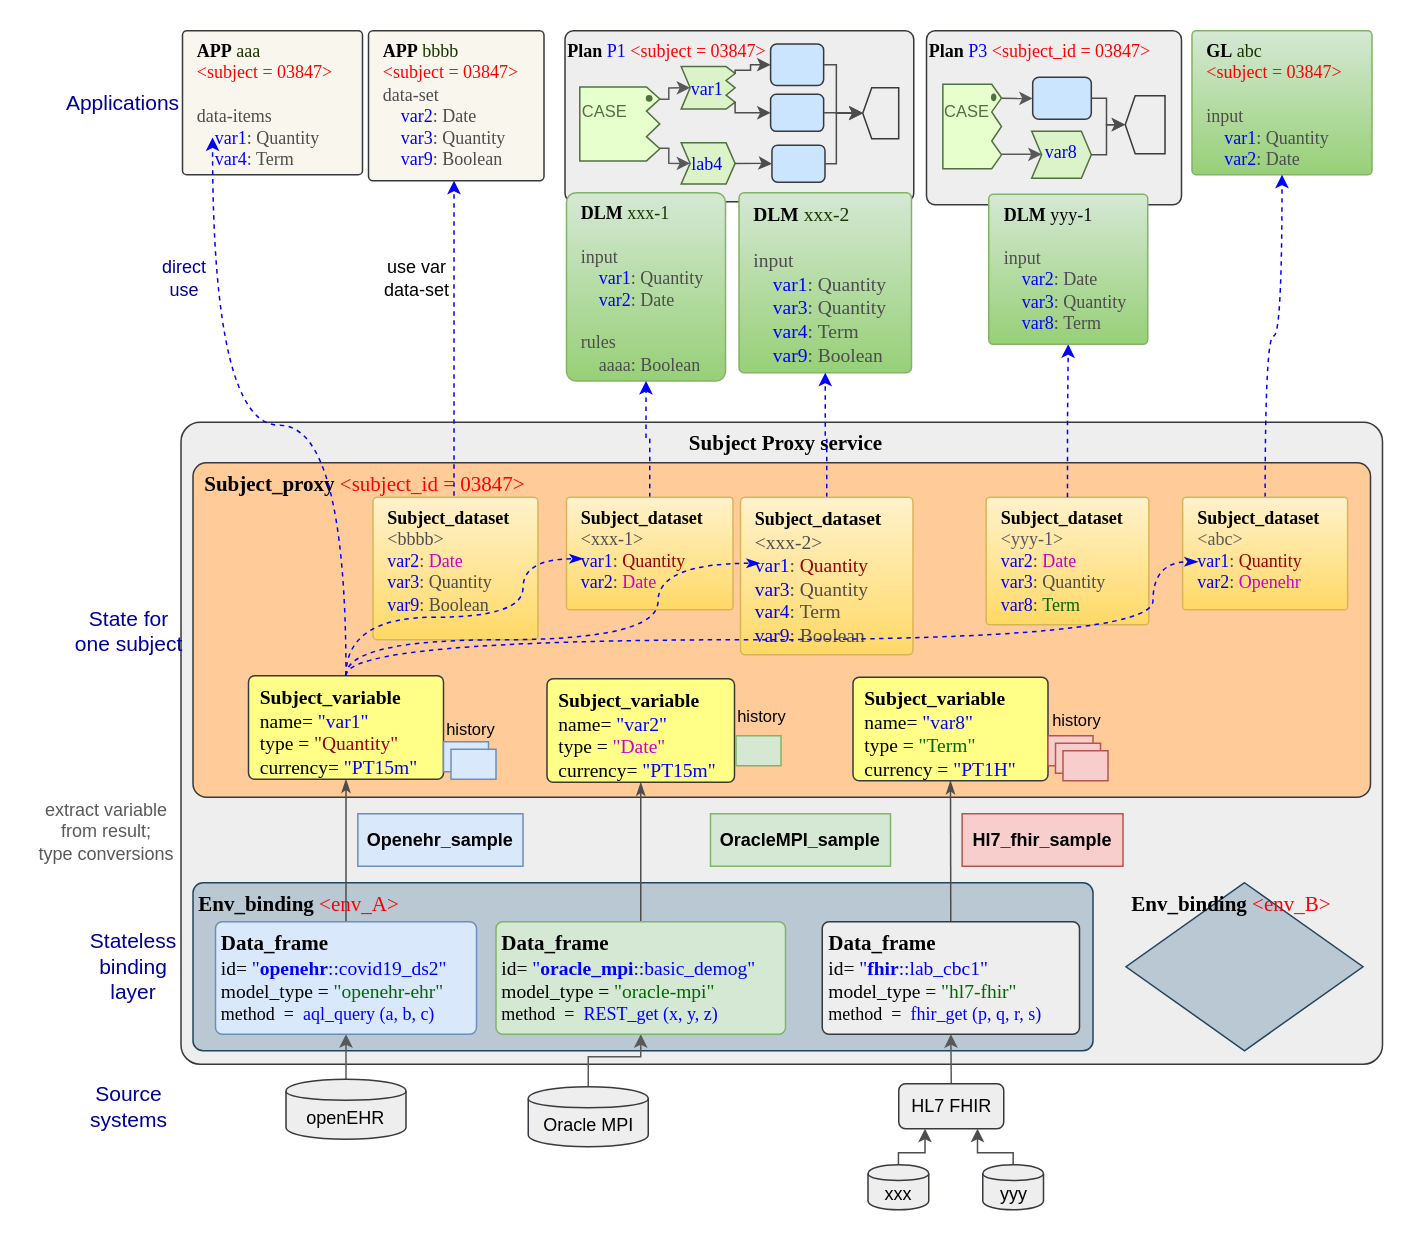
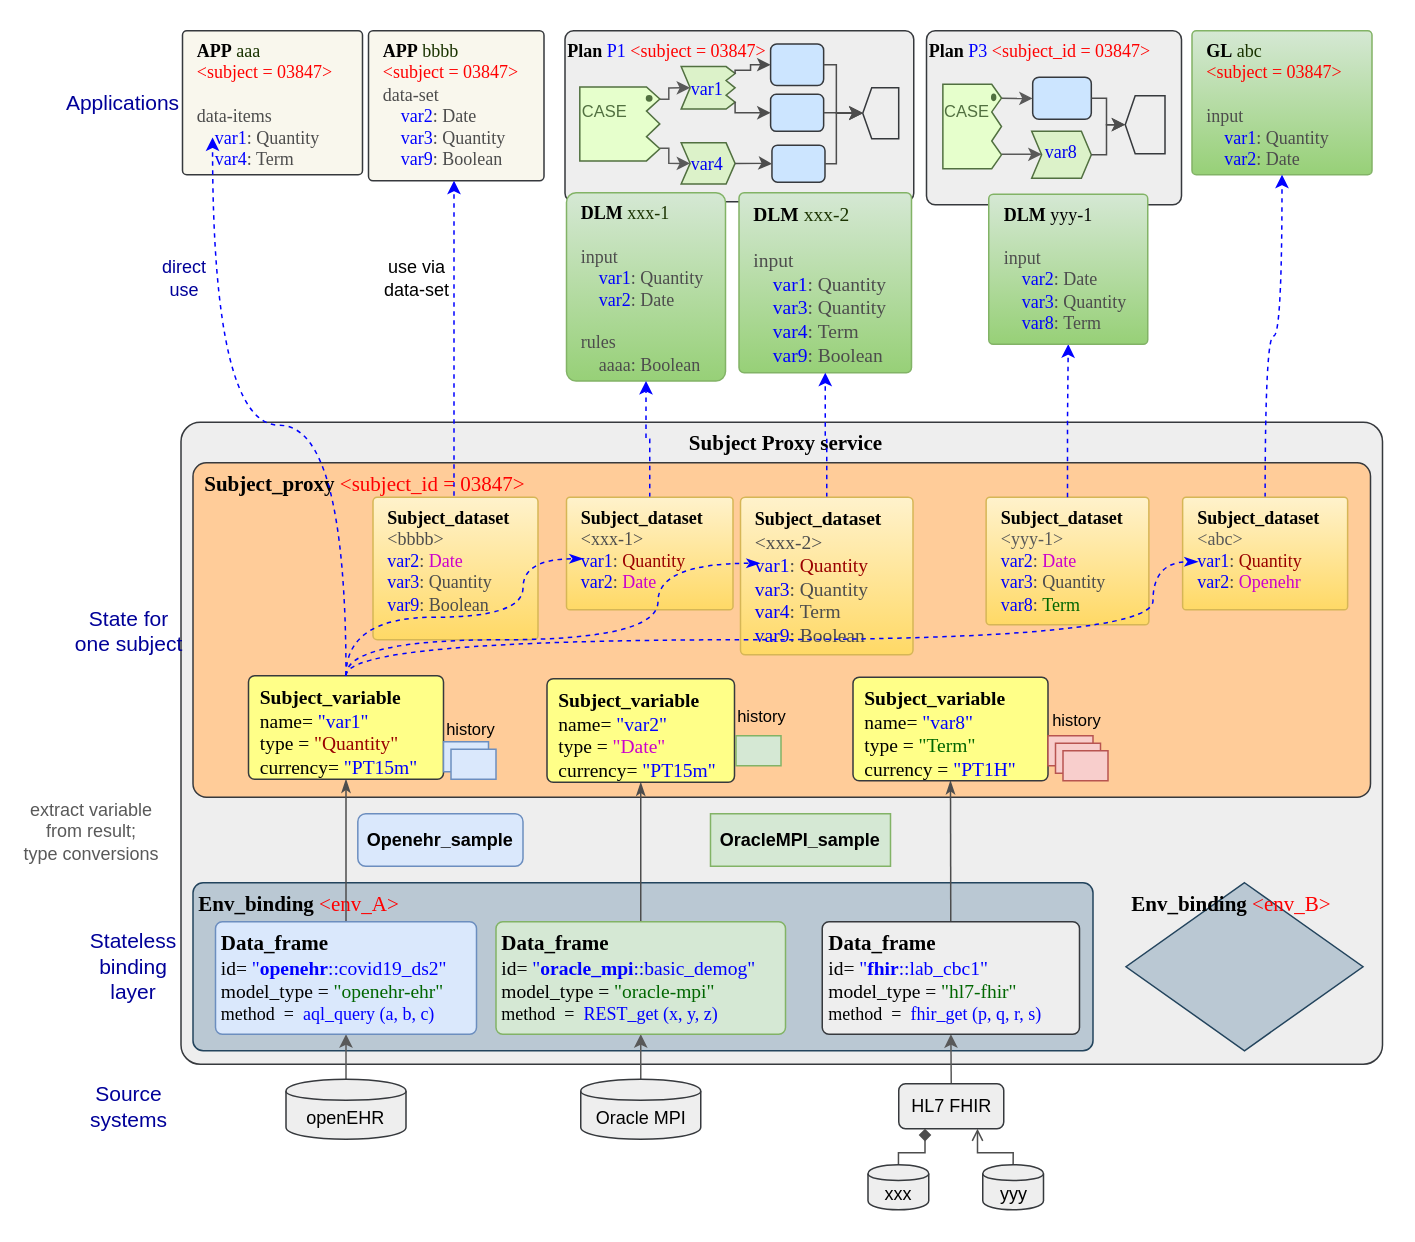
(707, 165) -> (707, 165)
(417, 278) -> (417, 278)
(106, 831) -> (91, 831)
(440, 840) -> (440, 840)
(1042, 840) -> none
(588, 1117) -> (641, 1109)
(925, 1140) -> (925, 1141)
(977, 1140) -> (977, 1137)
